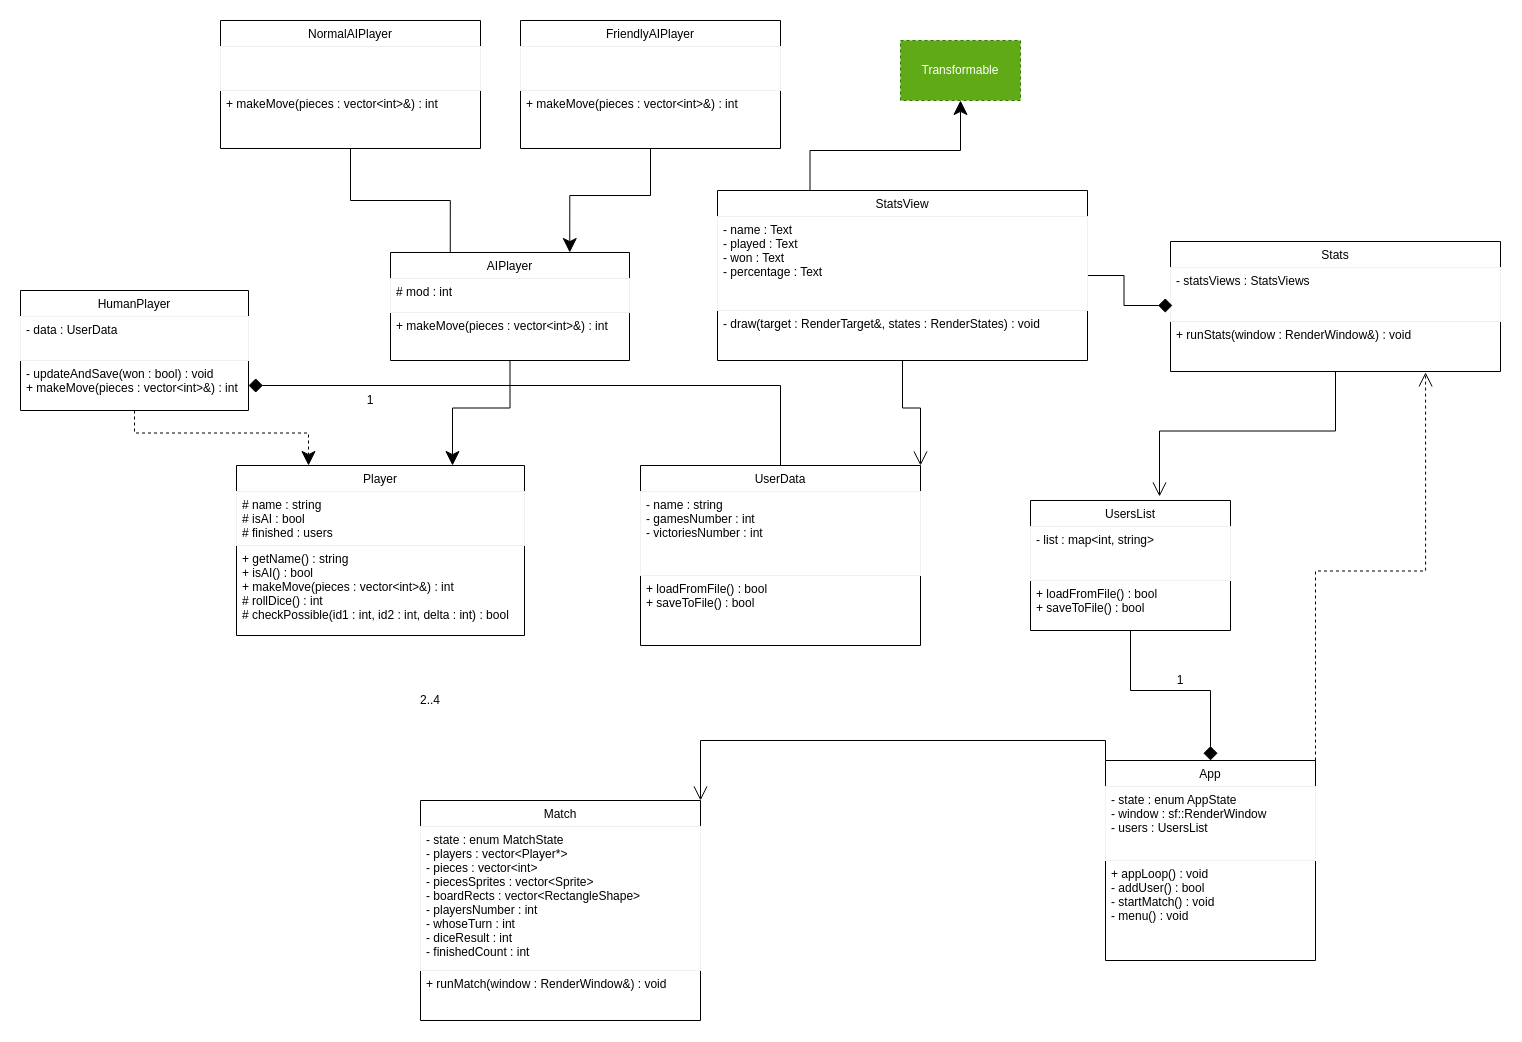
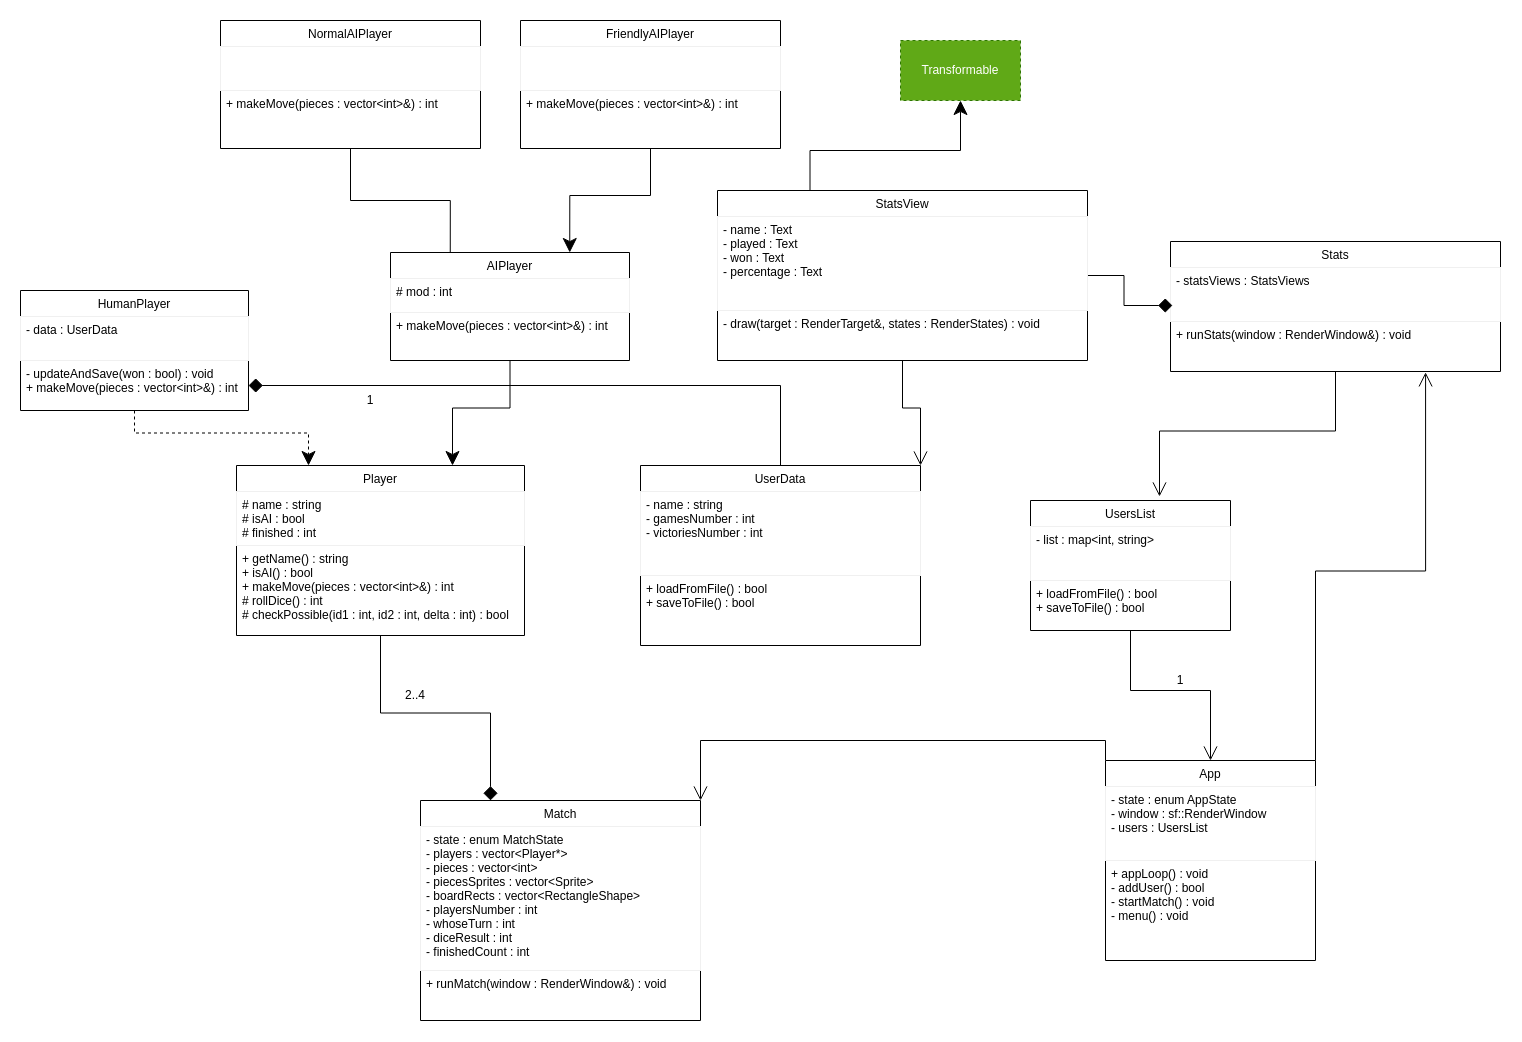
(285, 505) -> (285, 505)
(1375, 571) -> (1375, 571)
(431, 701) -> (416, 696)
none -> (434, 713)
(1211, 746) -> (1211, 751)
